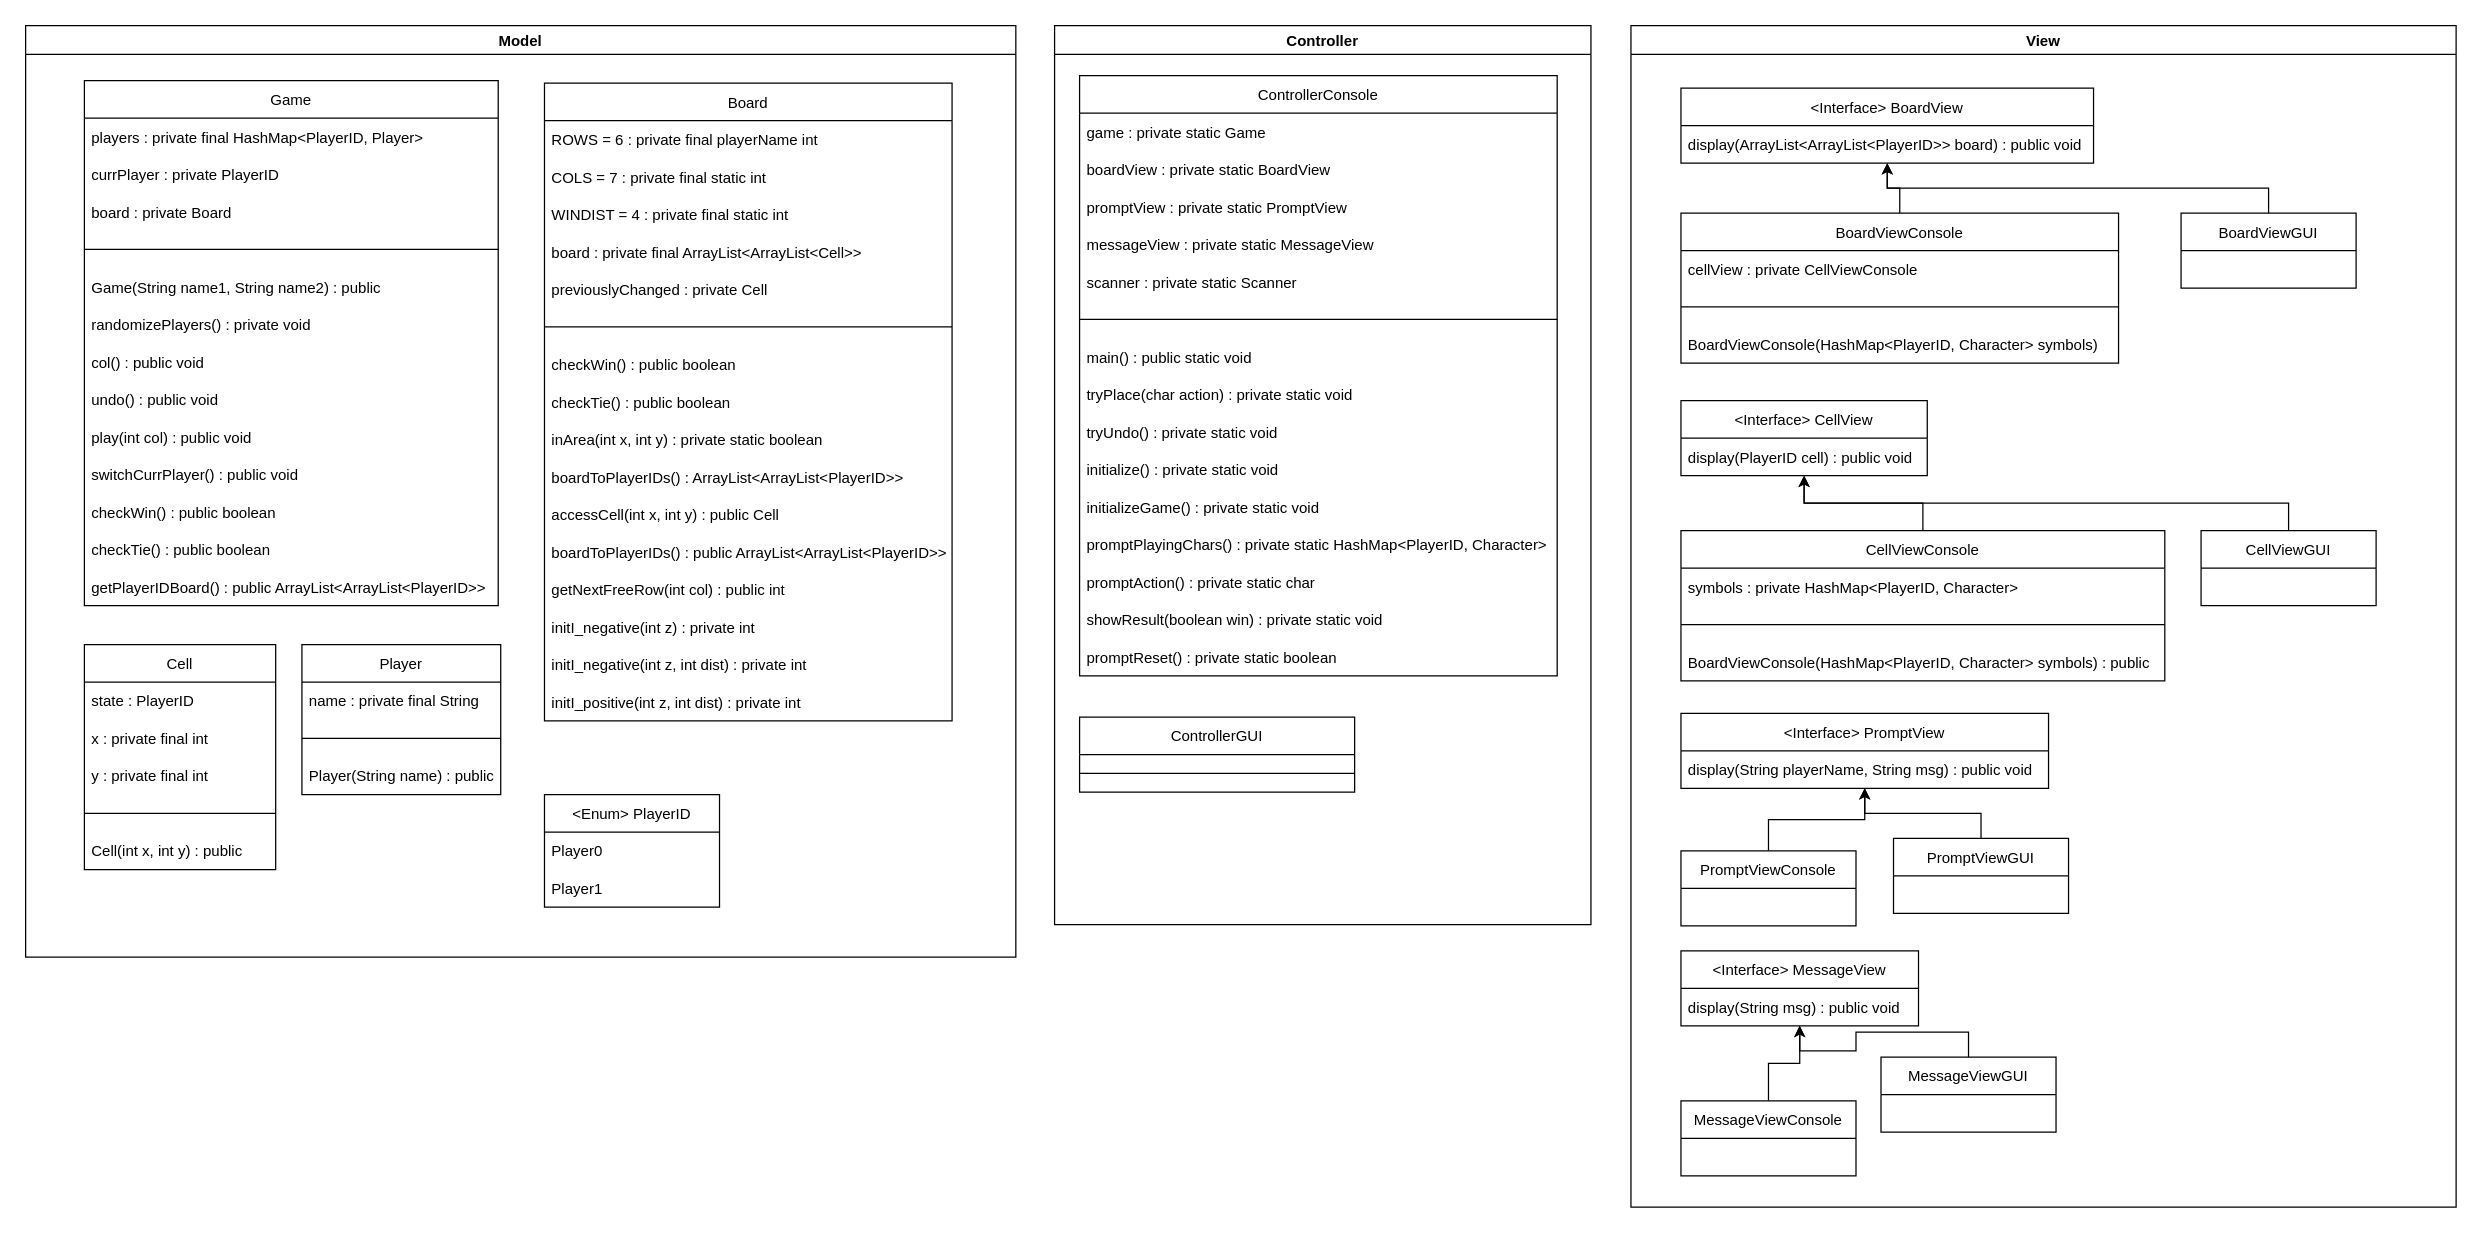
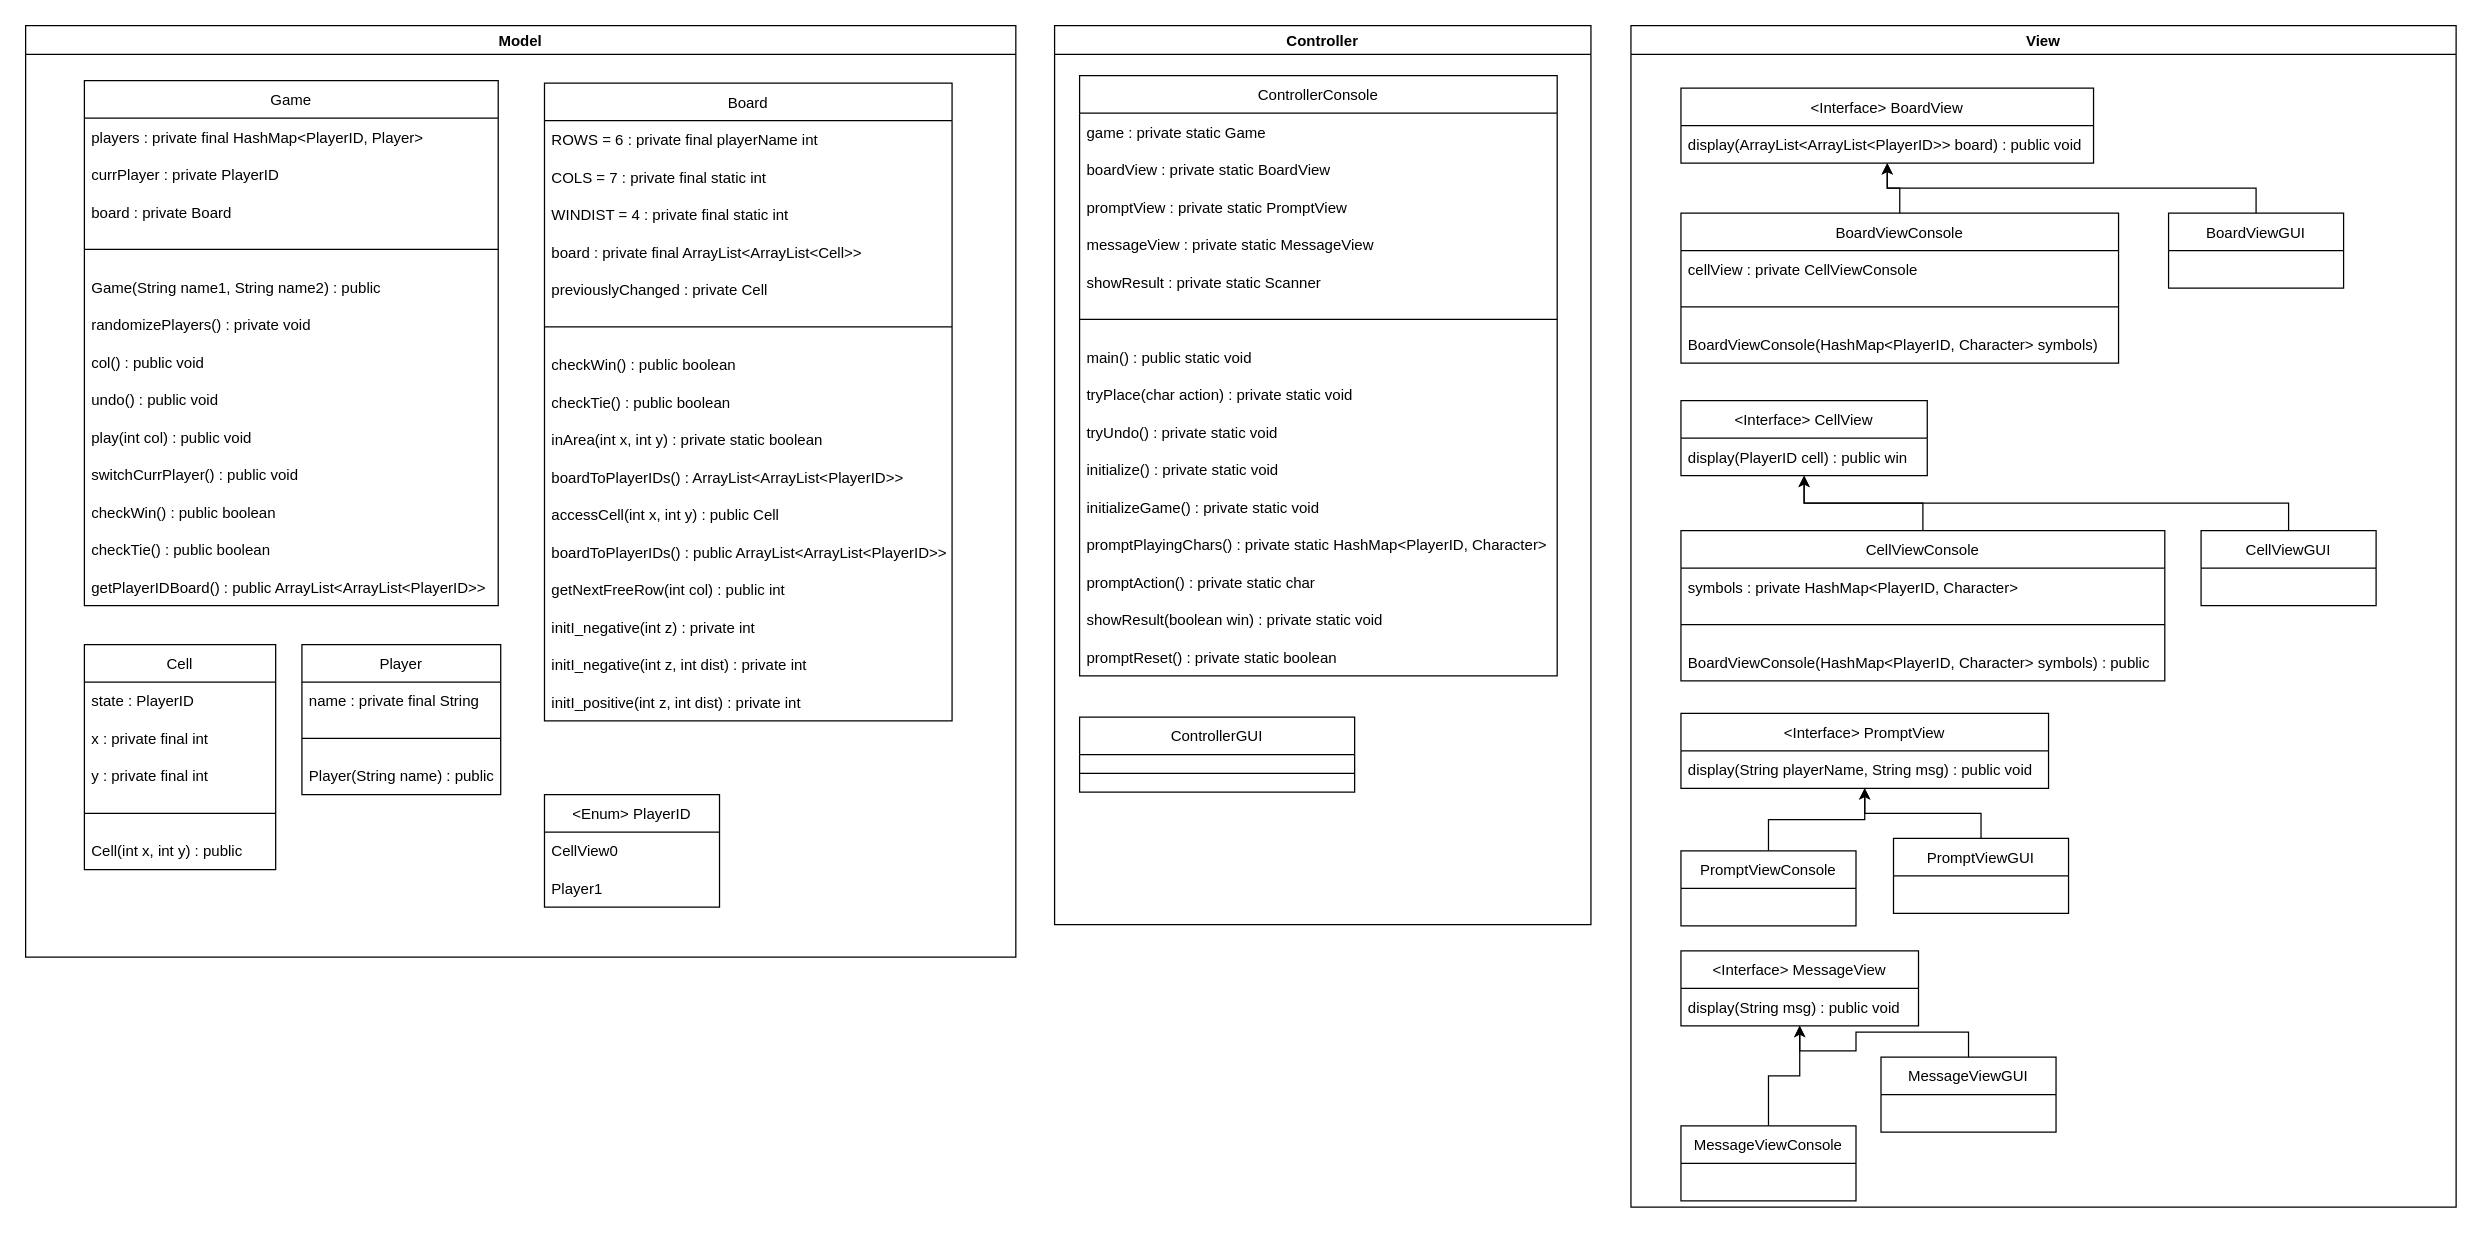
(2268, 251) -> (2256, 251)
(1207, 283) -> (1218, 283)
(1813, 458) -> (1809, 458)
(579, 851) -> (583, 851)
(1768, 1138) -> (1768, 1163)
